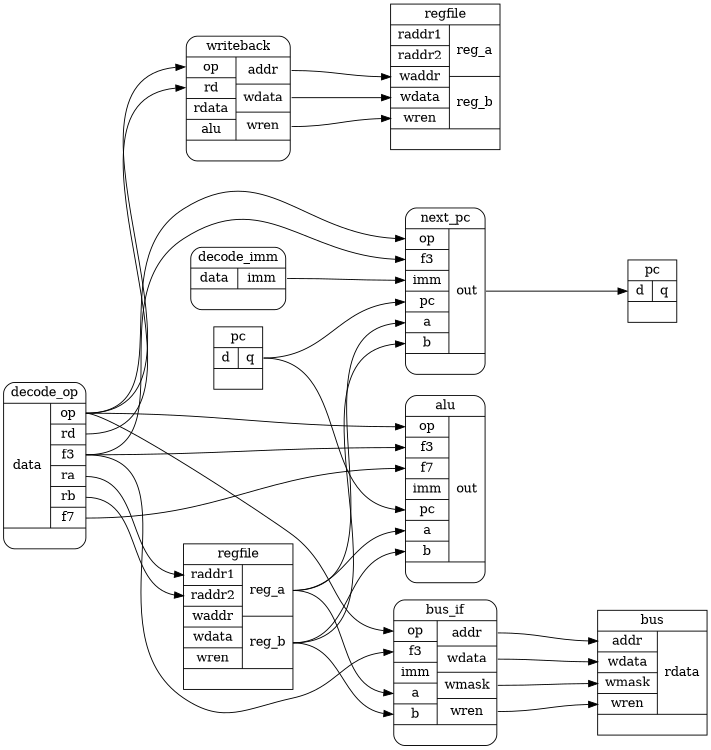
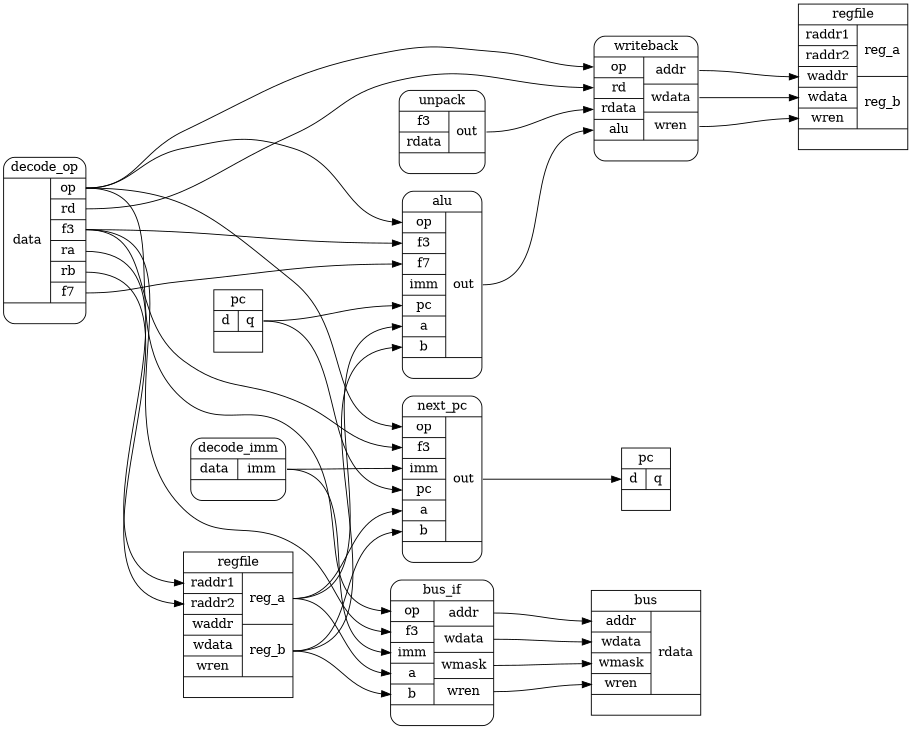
none -> (442, 132)
none -> (537, 212)
none -> (339, 556)
